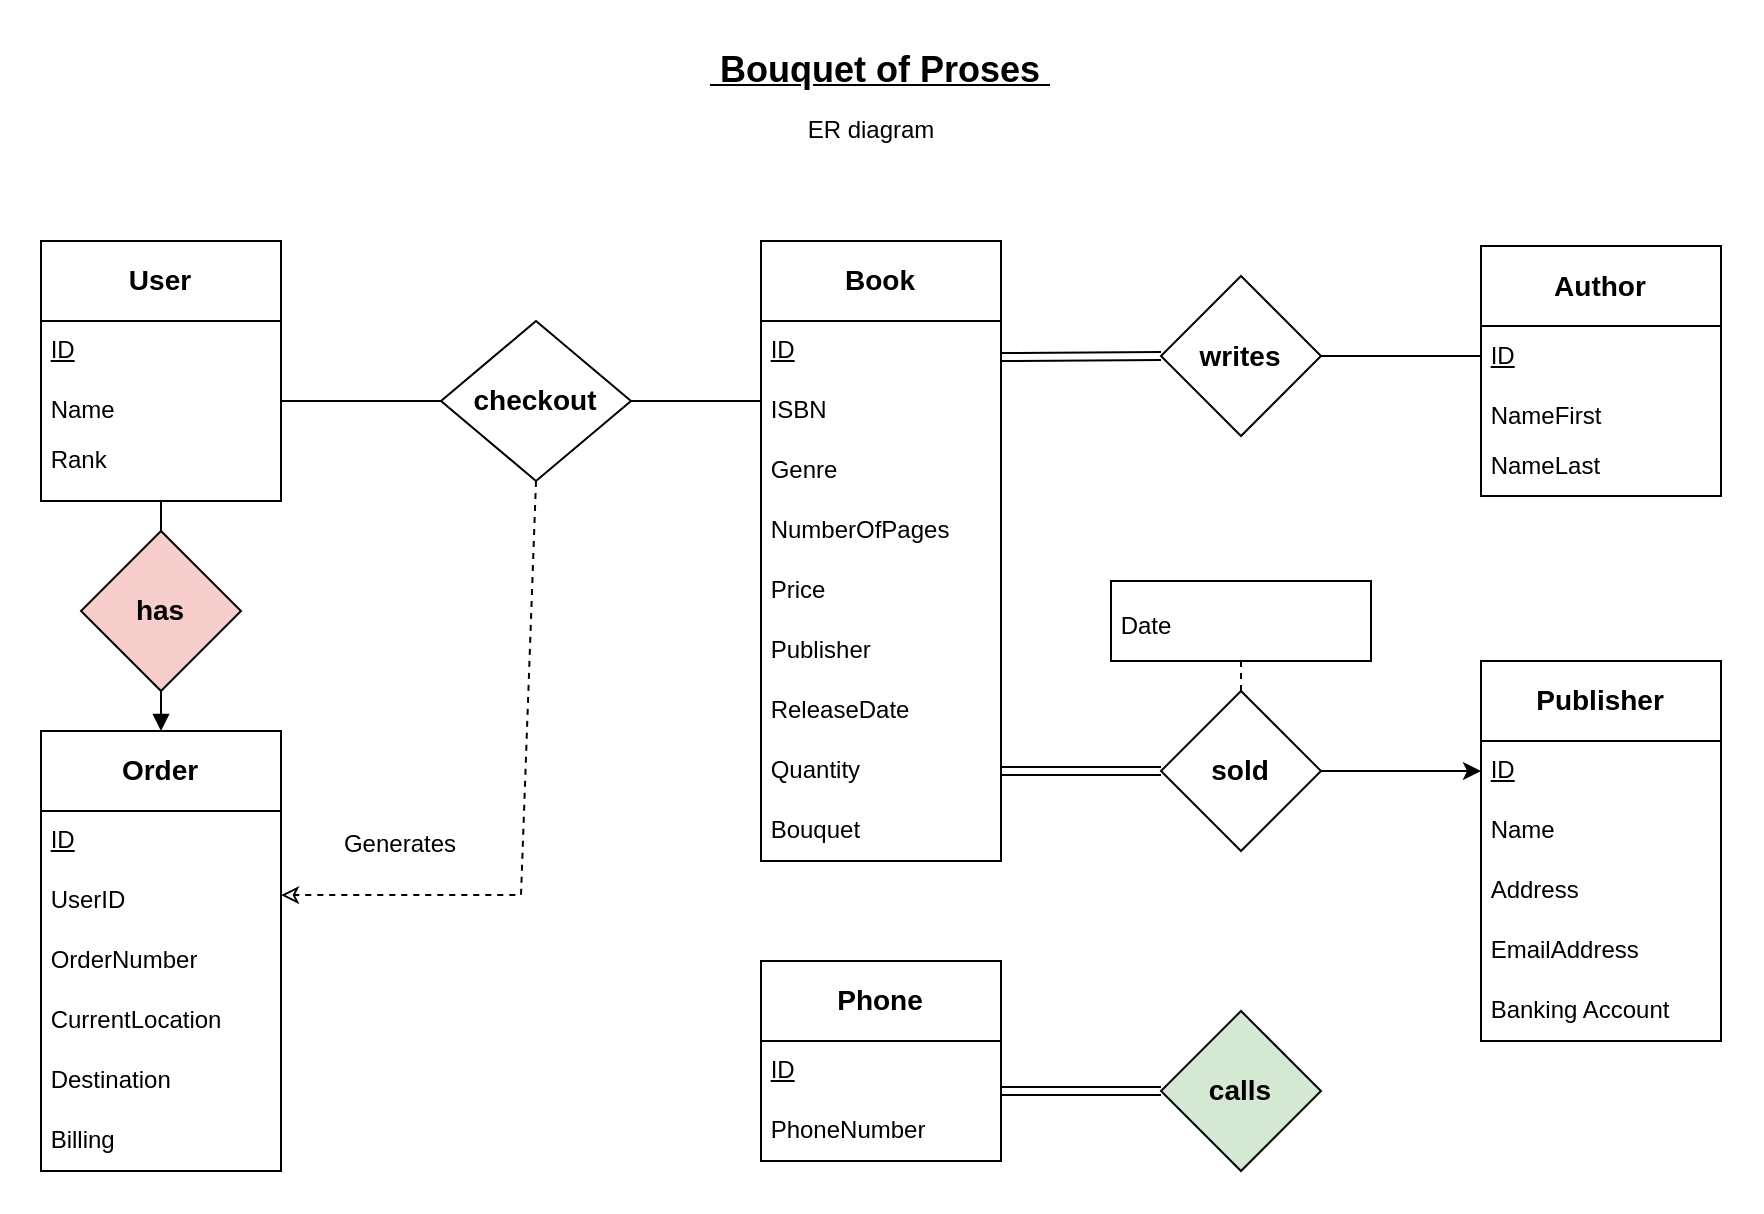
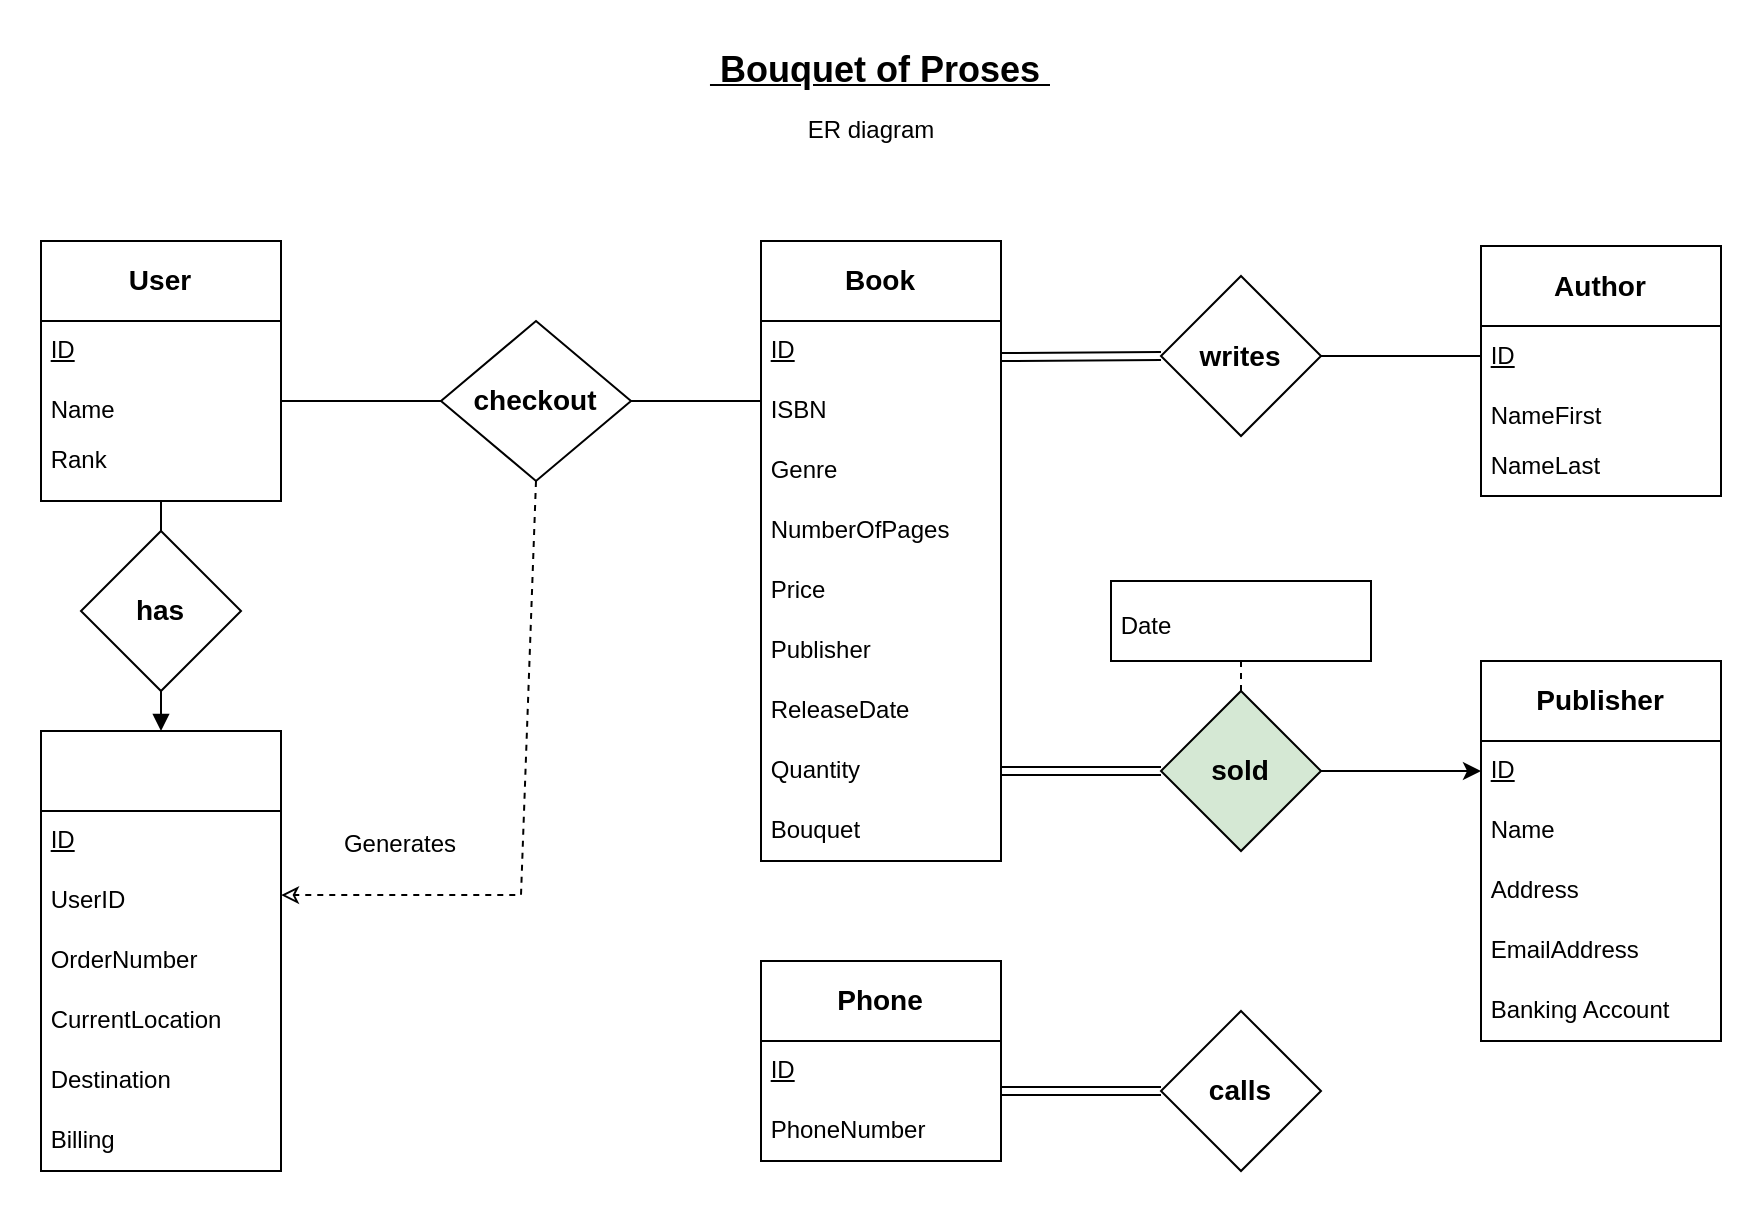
(161, 611) -> (161, 611)
(161, 771) -> none
(1241, 771) -> (1241, 771)
(1241, 1091) -> (1241, 1091)
